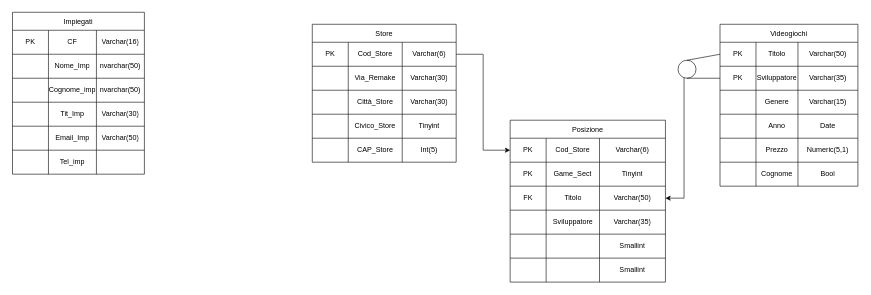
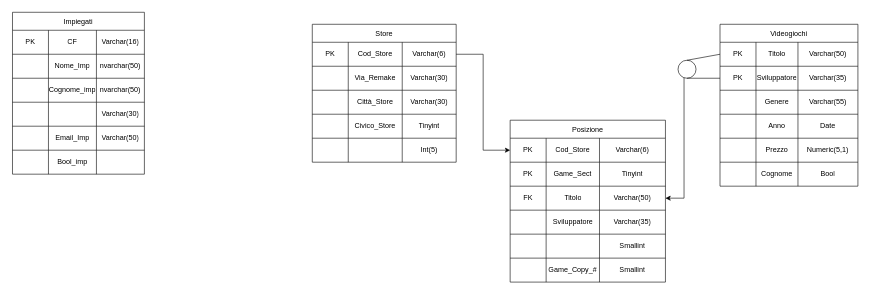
(828, 102) -> (828, 102)
(72, 114) -> none
(375, 150) -> none
(72, 162) -> (72, 162)
none -> (573, 270)
